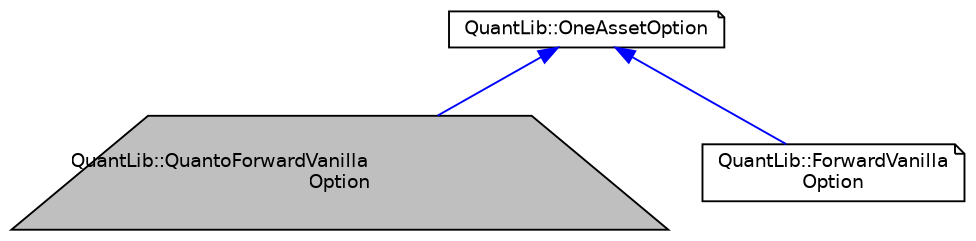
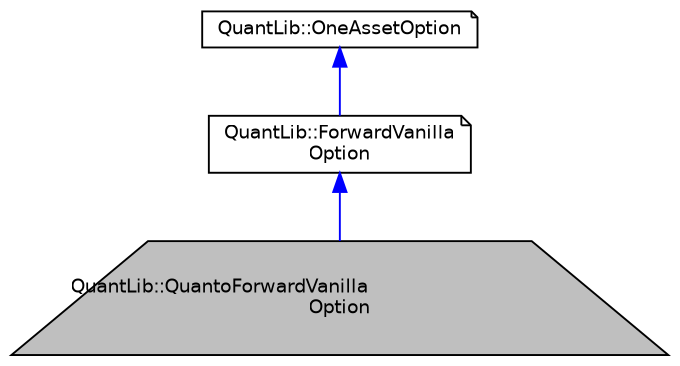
(489, 86) -> (340, 217)
